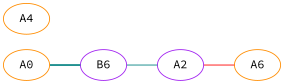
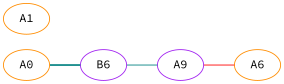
(27, 19) -> (27, 19)
(181, 65) -> (181, 65)
